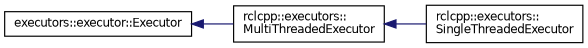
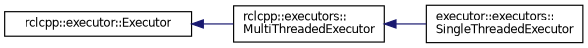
(98, 24) -> (98, 24)
(505, 24) -> (505, 24)
